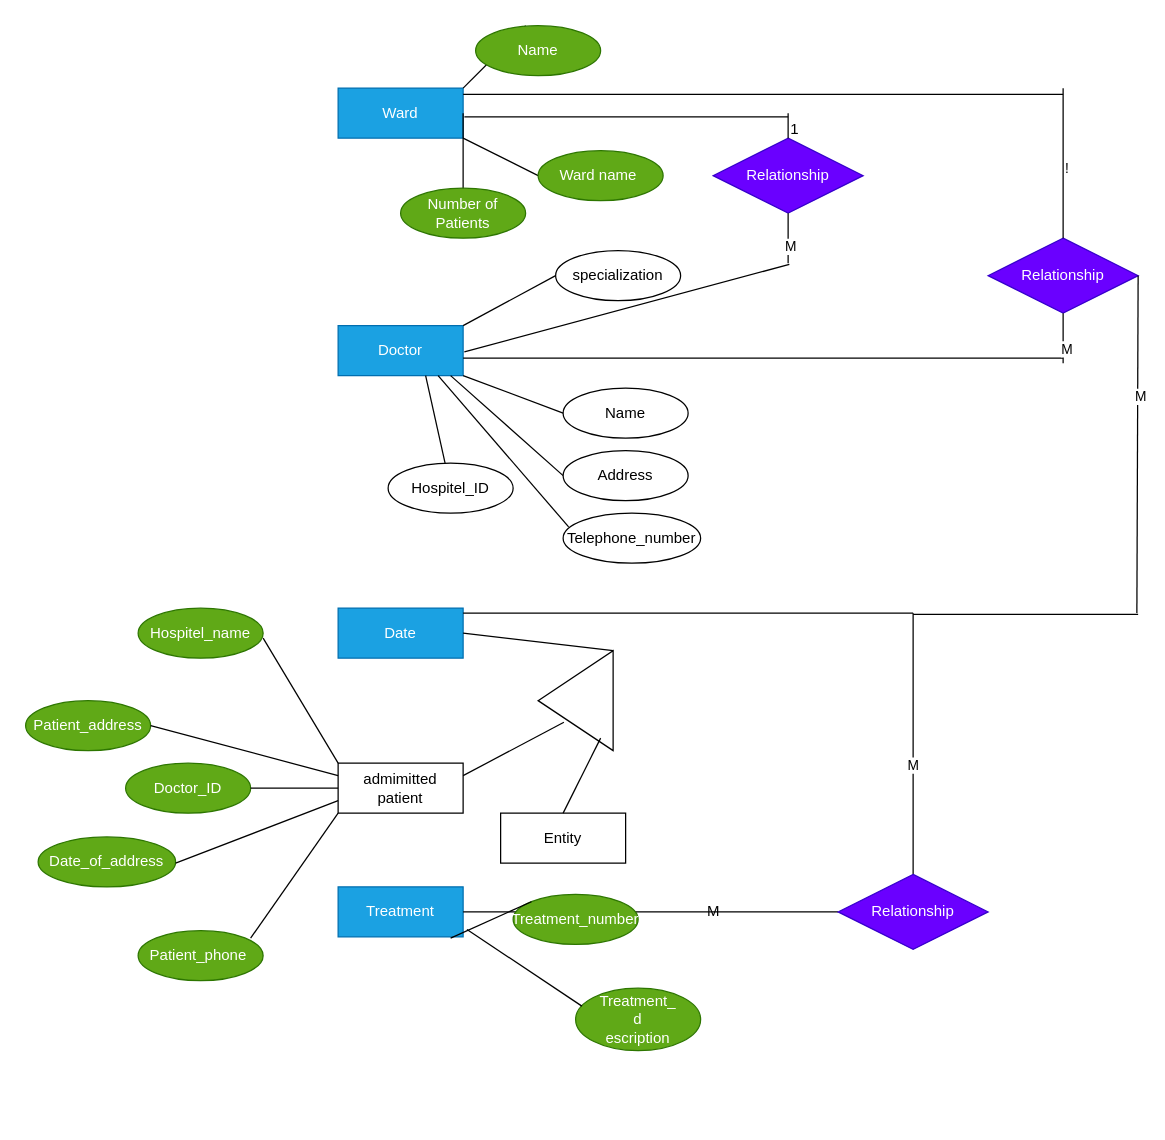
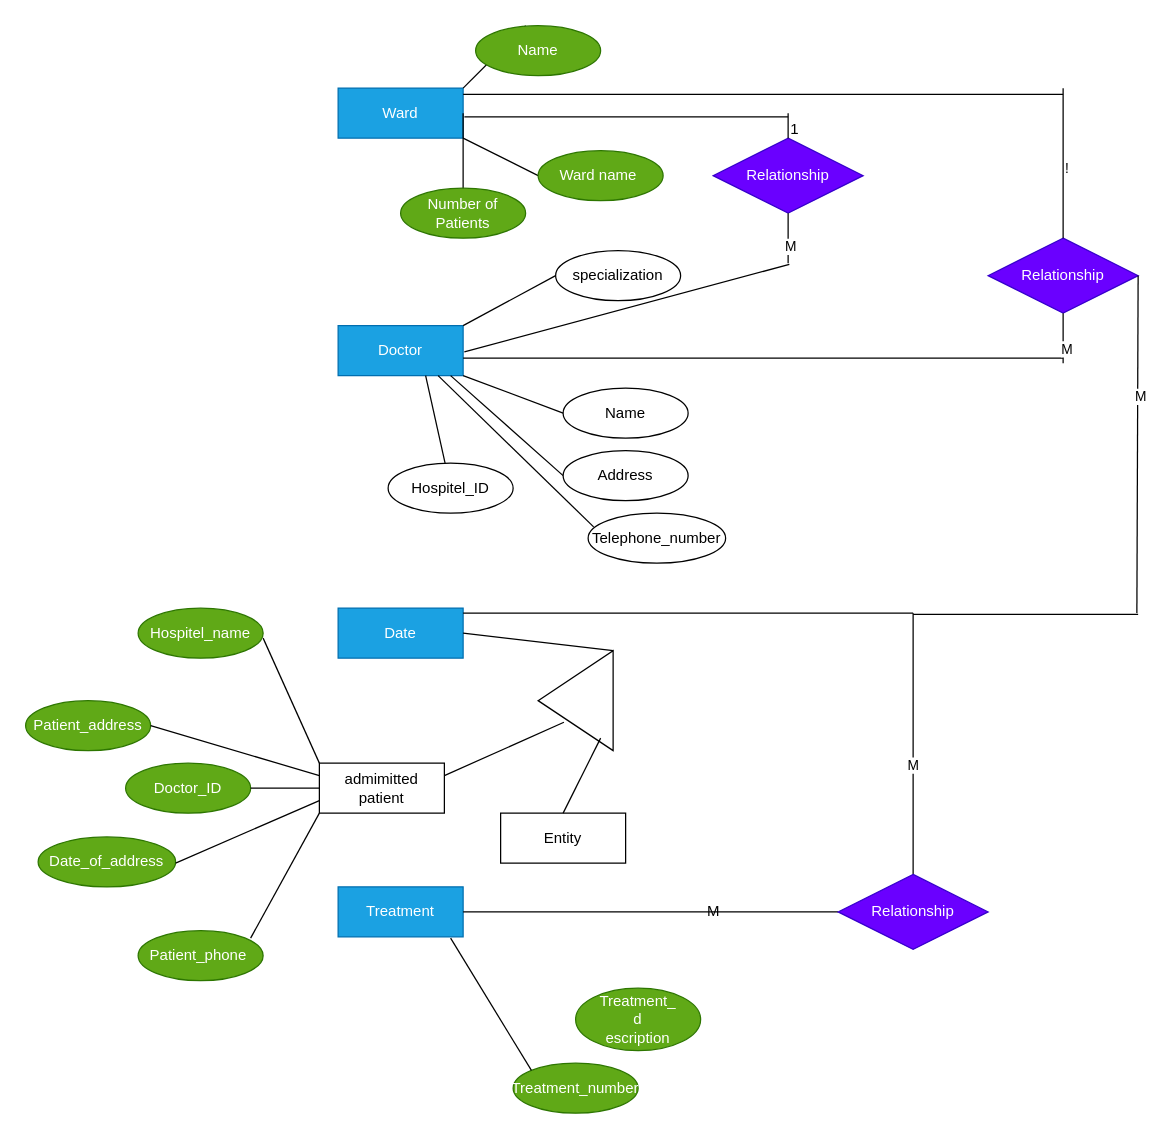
(632, 538) -> (657, 538)
(401, 788) -> (382, 788)
(576, 919) -> (576, 1088)
(526, 969) -> none
